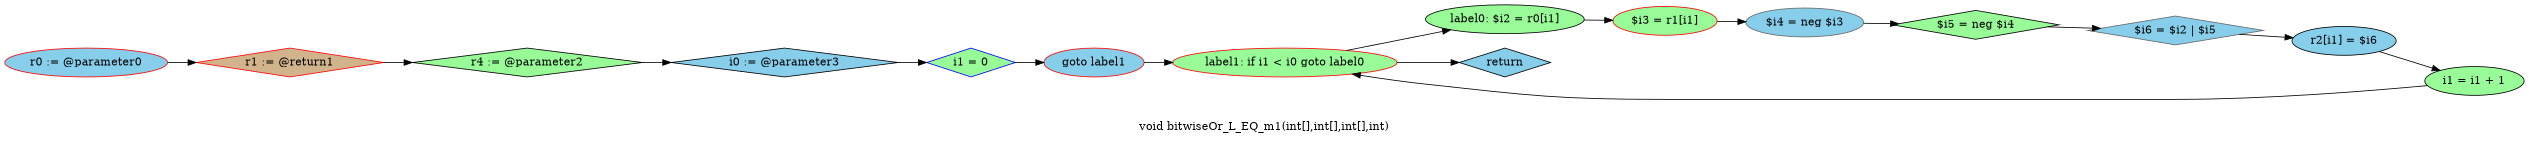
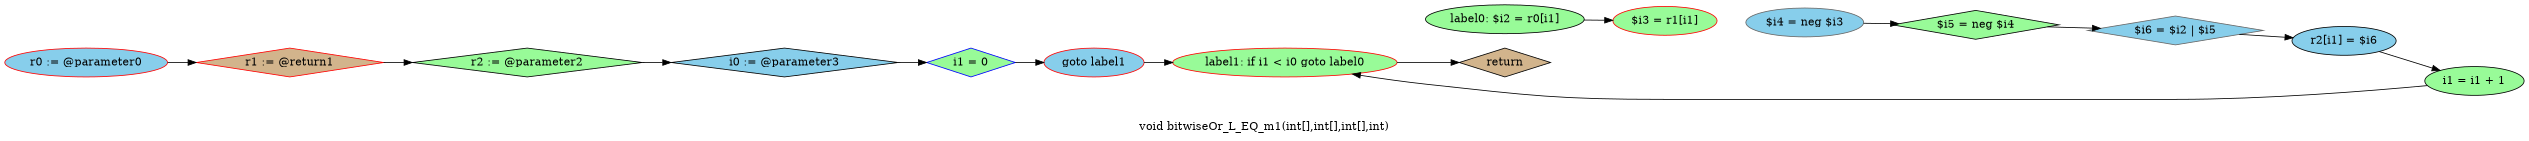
(1728, 22) -> none
(1395, 41) -> none
(527, 63) -> (527, 63)
(1505, 63) -> (1505, 63)
